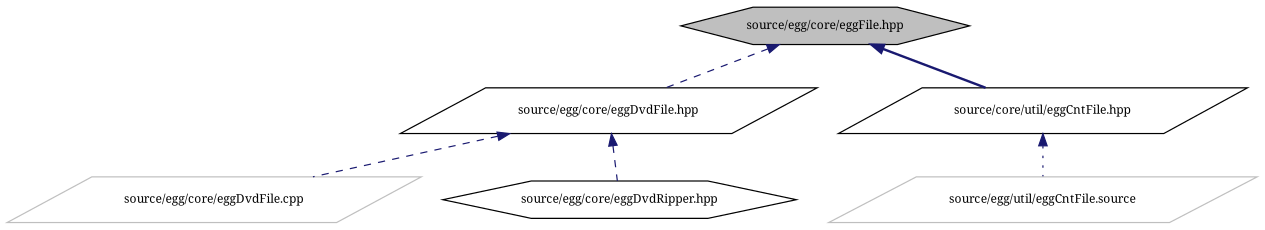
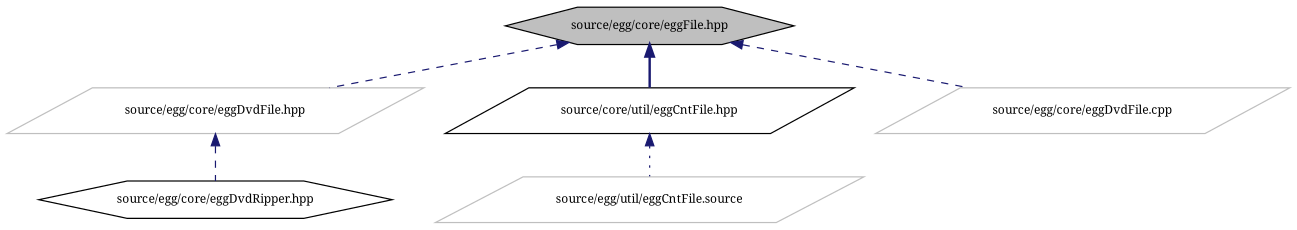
(609, 111) -> (215, 111)
(405, 157) -> (856, 66)
